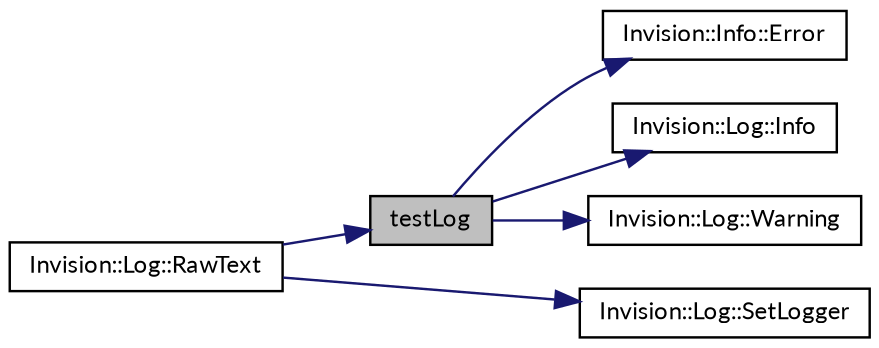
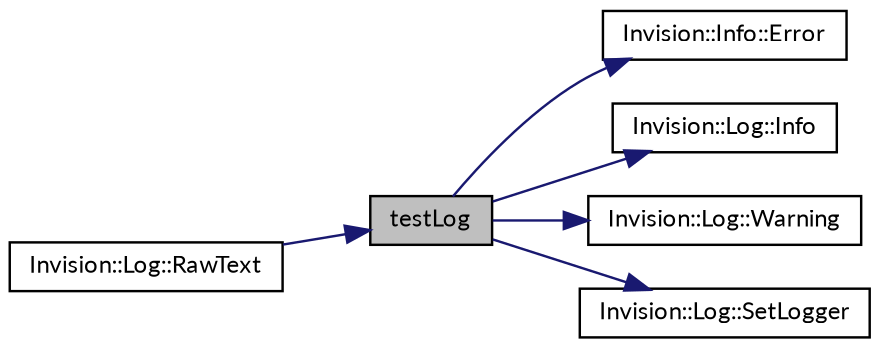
(419, 289) -> (560, 261)
